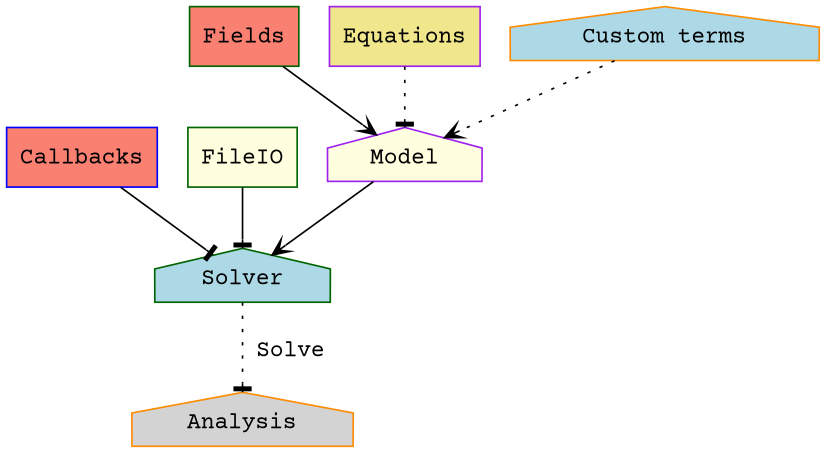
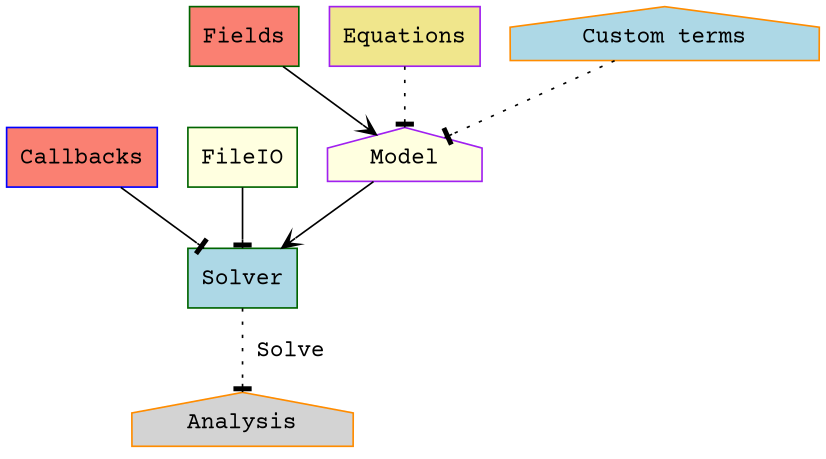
(537, 96) -> (533, 97)
(243, 278) -> (243, 278)
